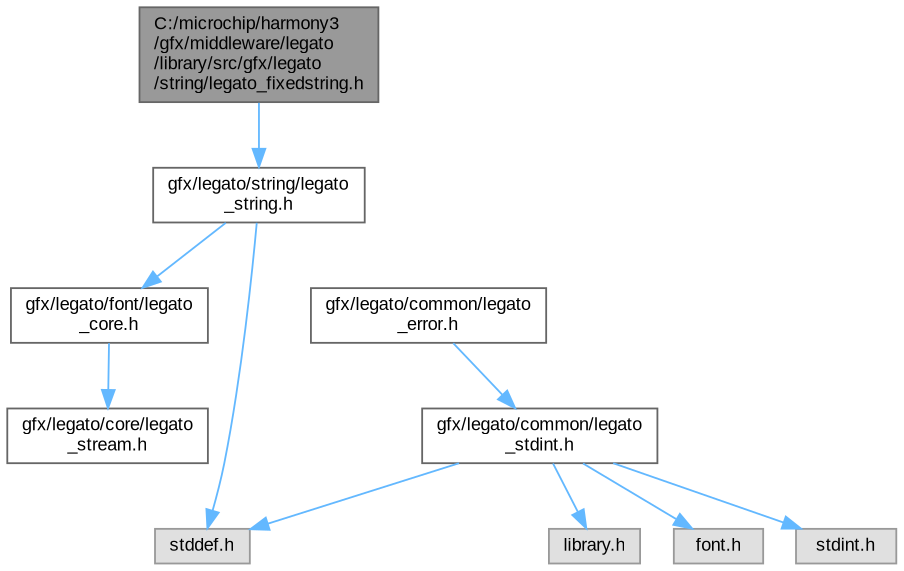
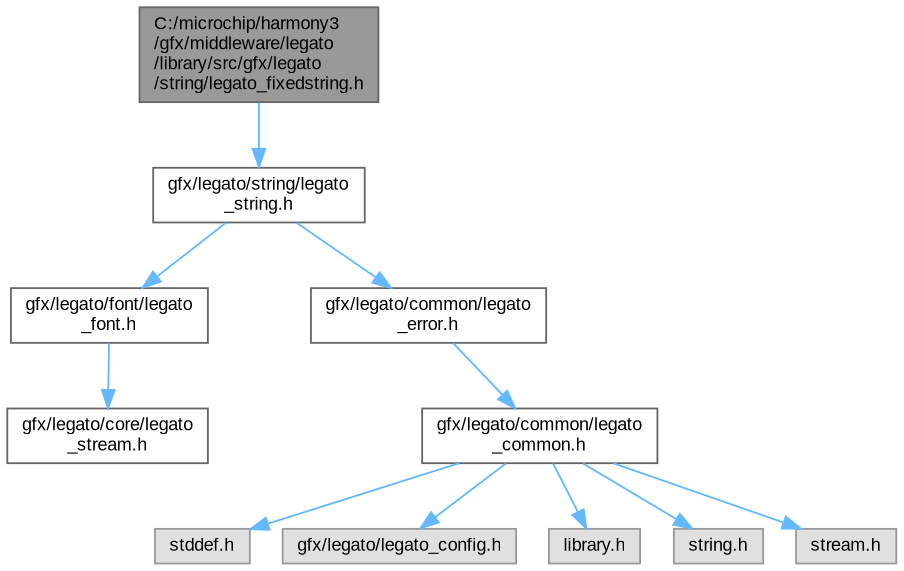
(109, 315) -> (109, 315)
(240, 368) -> (336, 250)
(540, 436) -> (540, 436)
none -> (399, 546)
(719, 546) -> (719, 546)
(846, 546) -> (846, 546)
